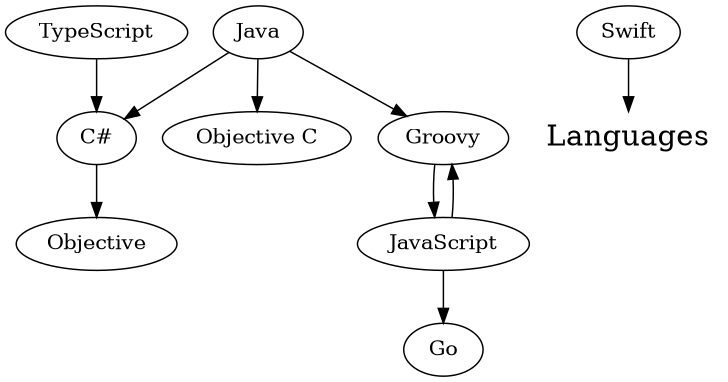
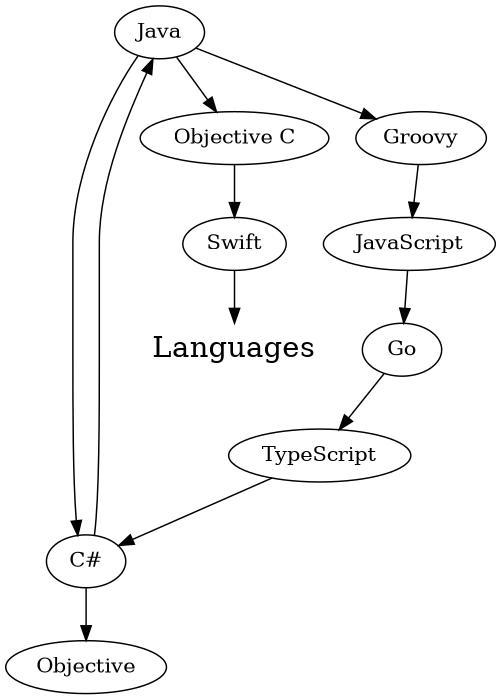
none -> (235, 184)
(453, 198) -> none
none -> (99, 300)
none -> (366, 396)
